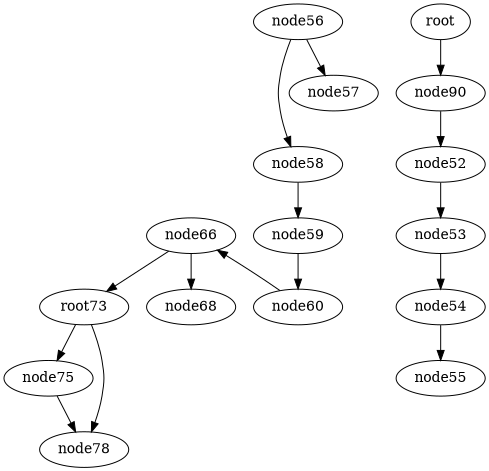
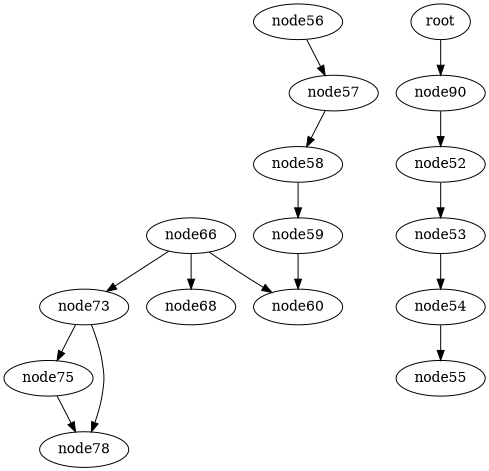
(279, 88) -> (318, 124)
(253, 273) -> (236, 270)
(84, 307) -> (84, 307)
